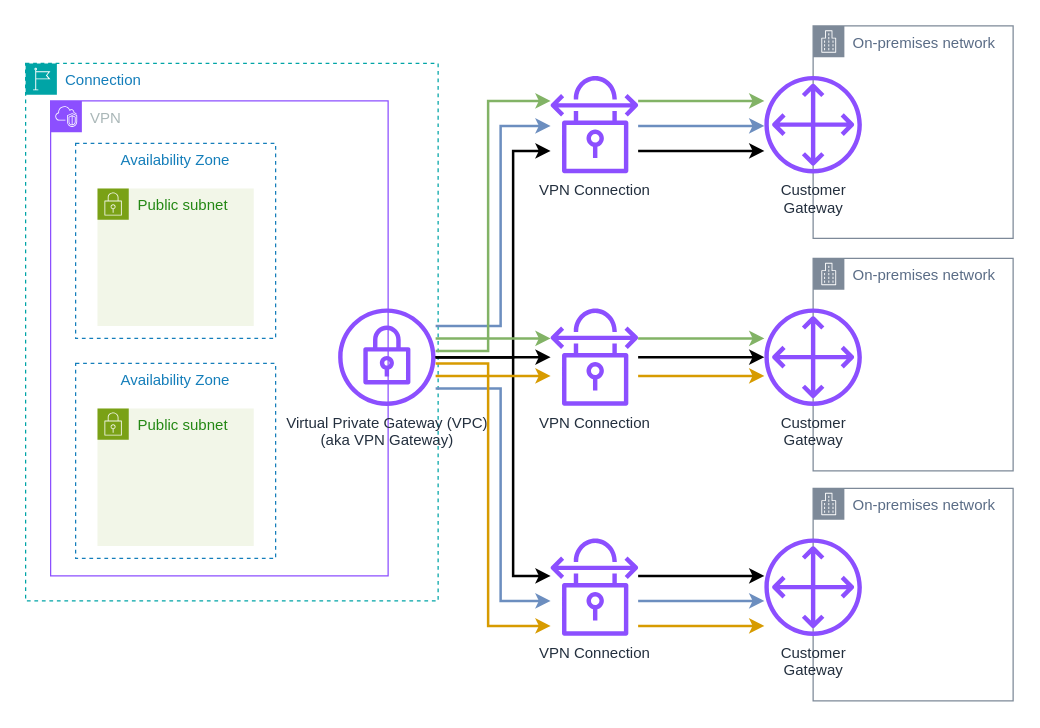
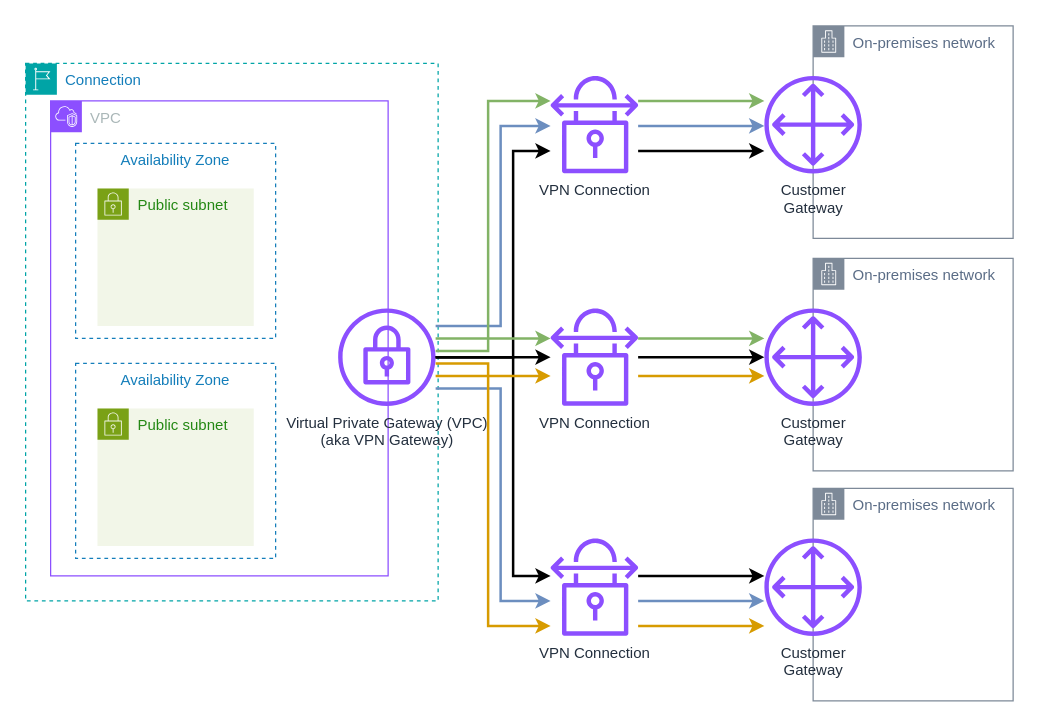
(103, 118) -> (103, 118)
